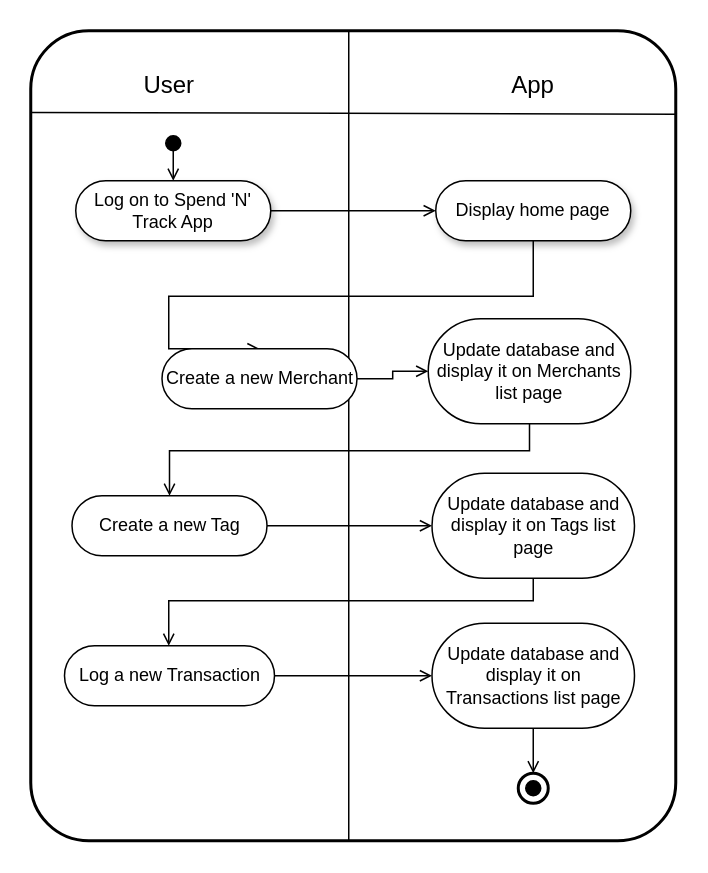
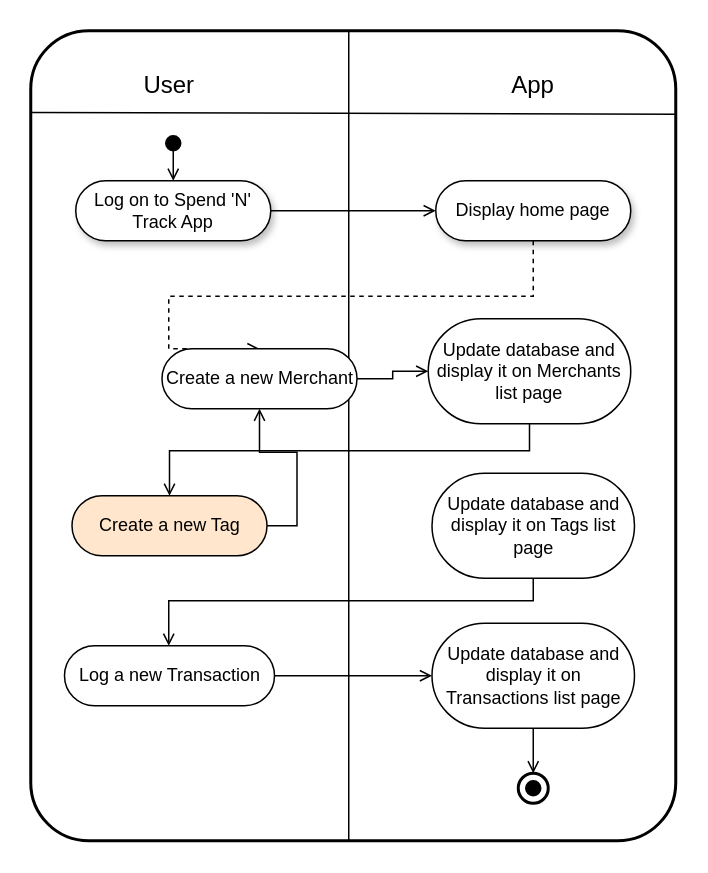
(224, 296) -> (224, 296)
(170, 526) -> (170, 526)
(361, 526) -> (297, 452)
